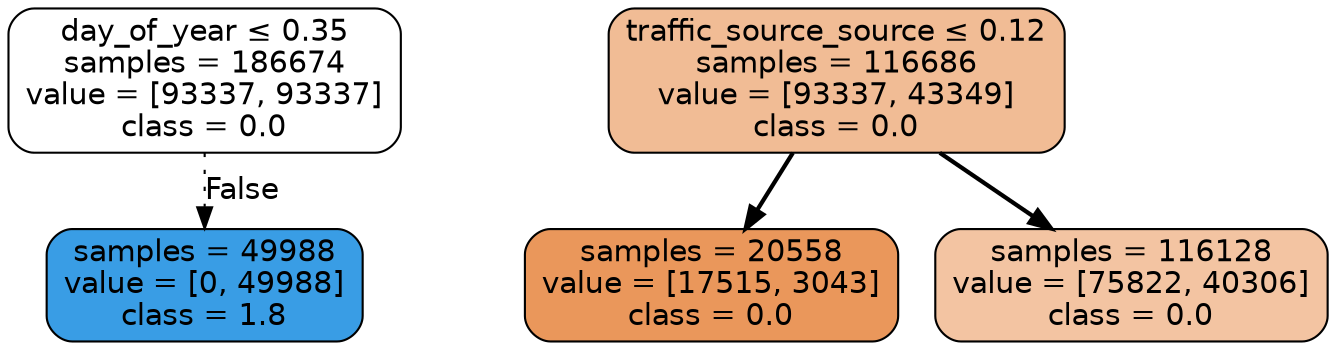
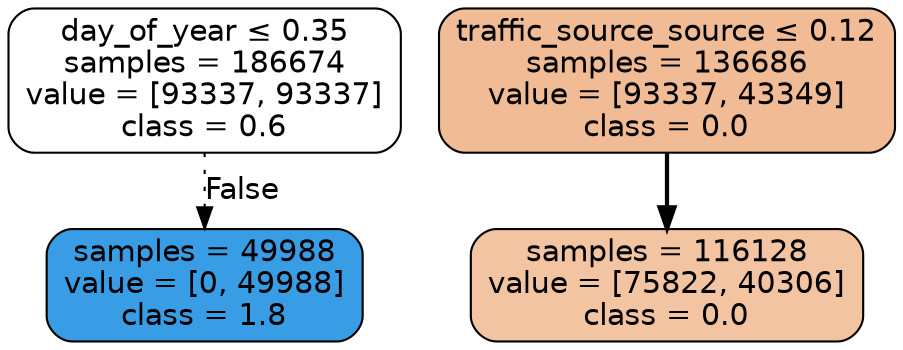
(837, 64) -> (667, 64)
(205, 127) -> (205, 127)
(712, 285) -> none
